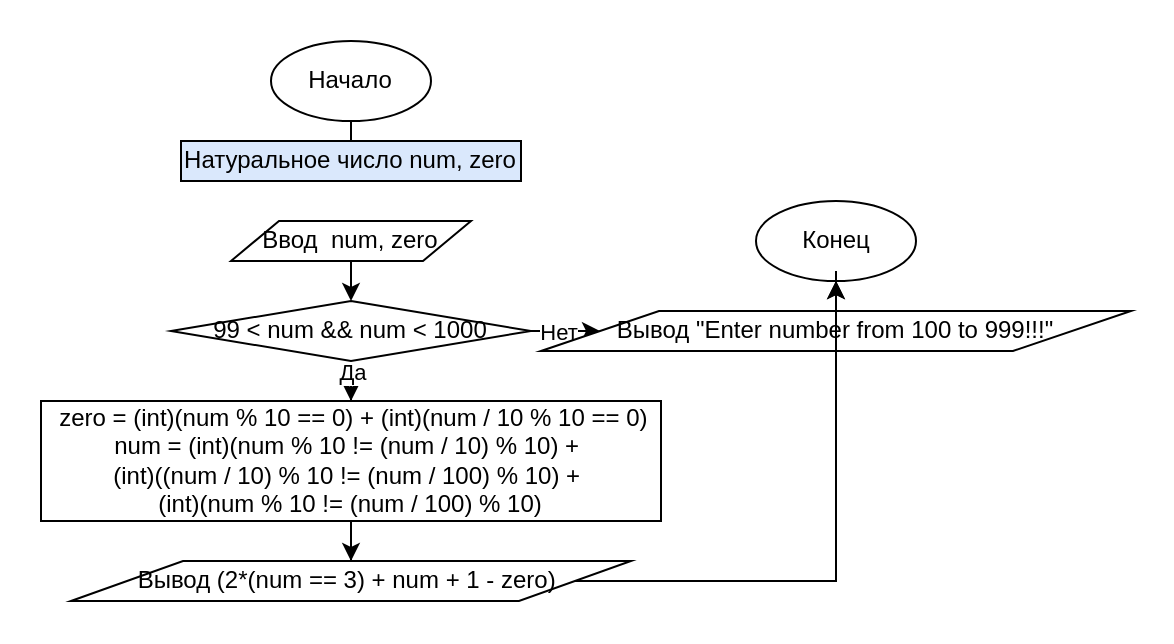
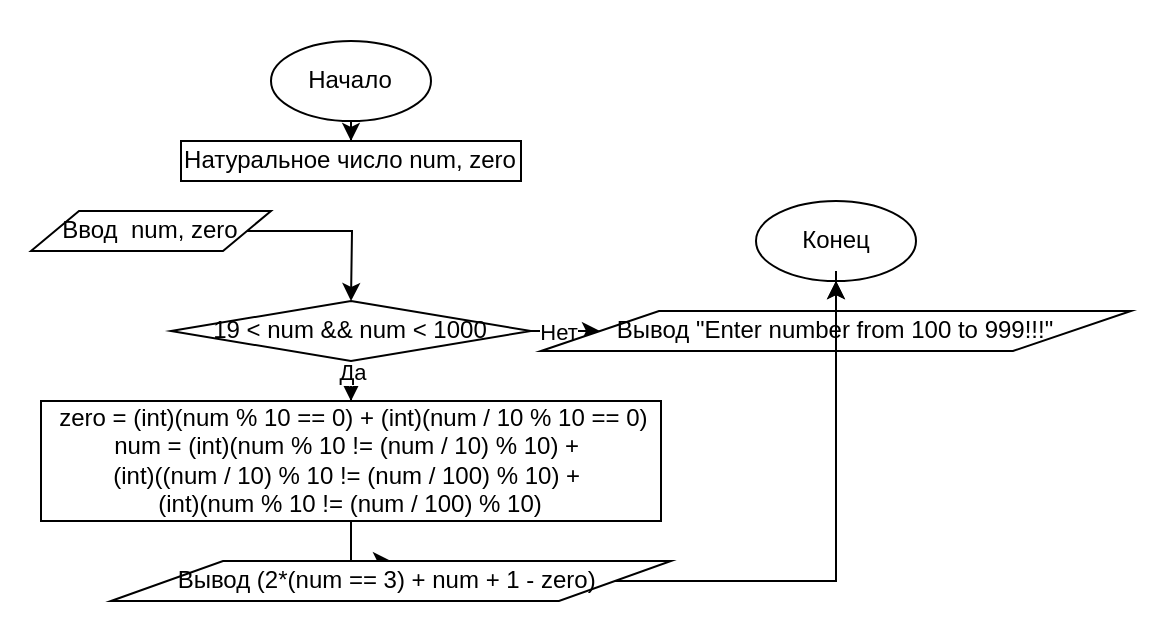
(351, 131) -> (351, 126)
(351, 161) -> (351, 161)
(351, 241) -> (151, 231)
(351, 331) -> (351, 331)
(351, 581) -> (391, 581)
